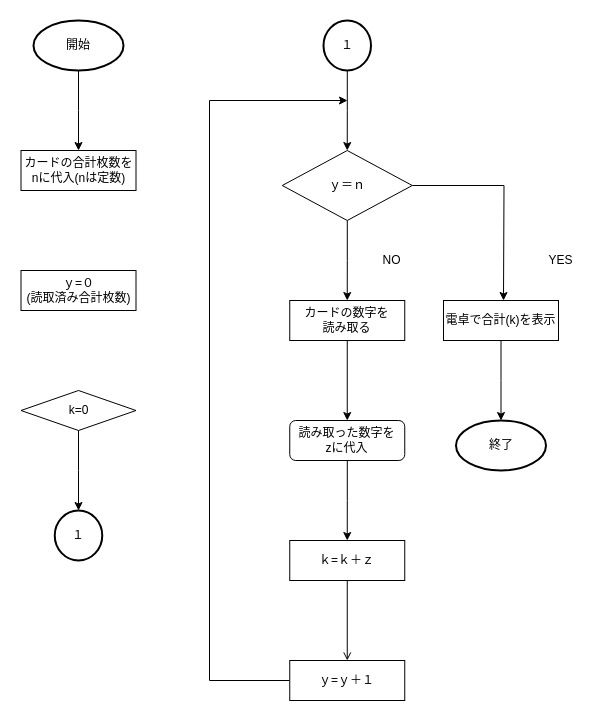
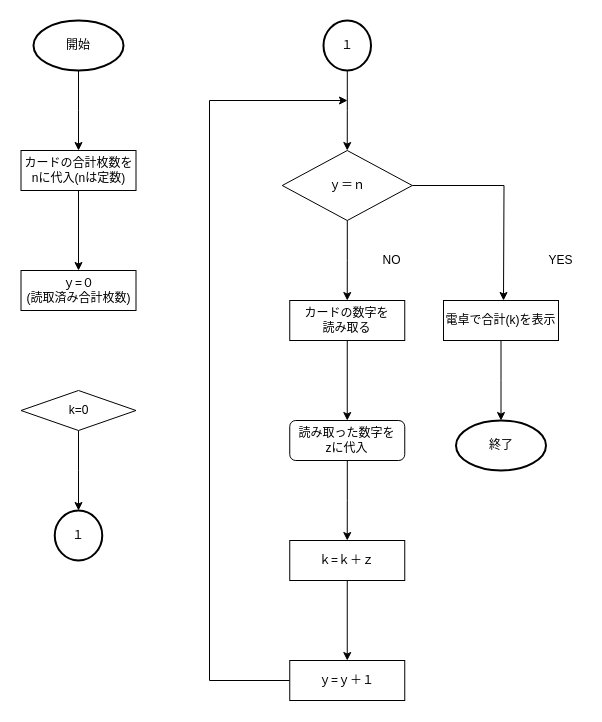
none -> (79, 227)
(347, 654) -> (347, 652)
